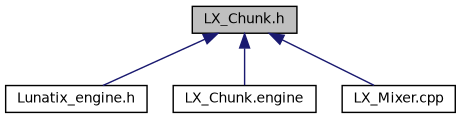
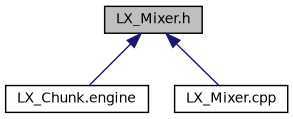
(245, 20) -> (153, 20)
(76, 99) -> none
